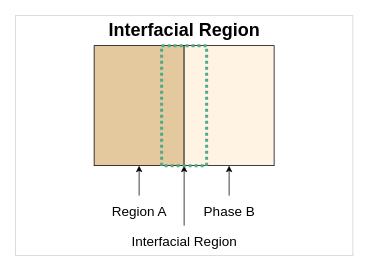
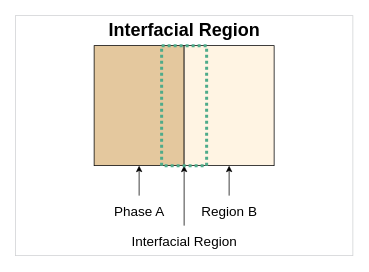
(140, 210) -> (140, 210)
(230, 210) -> (230, 210)
